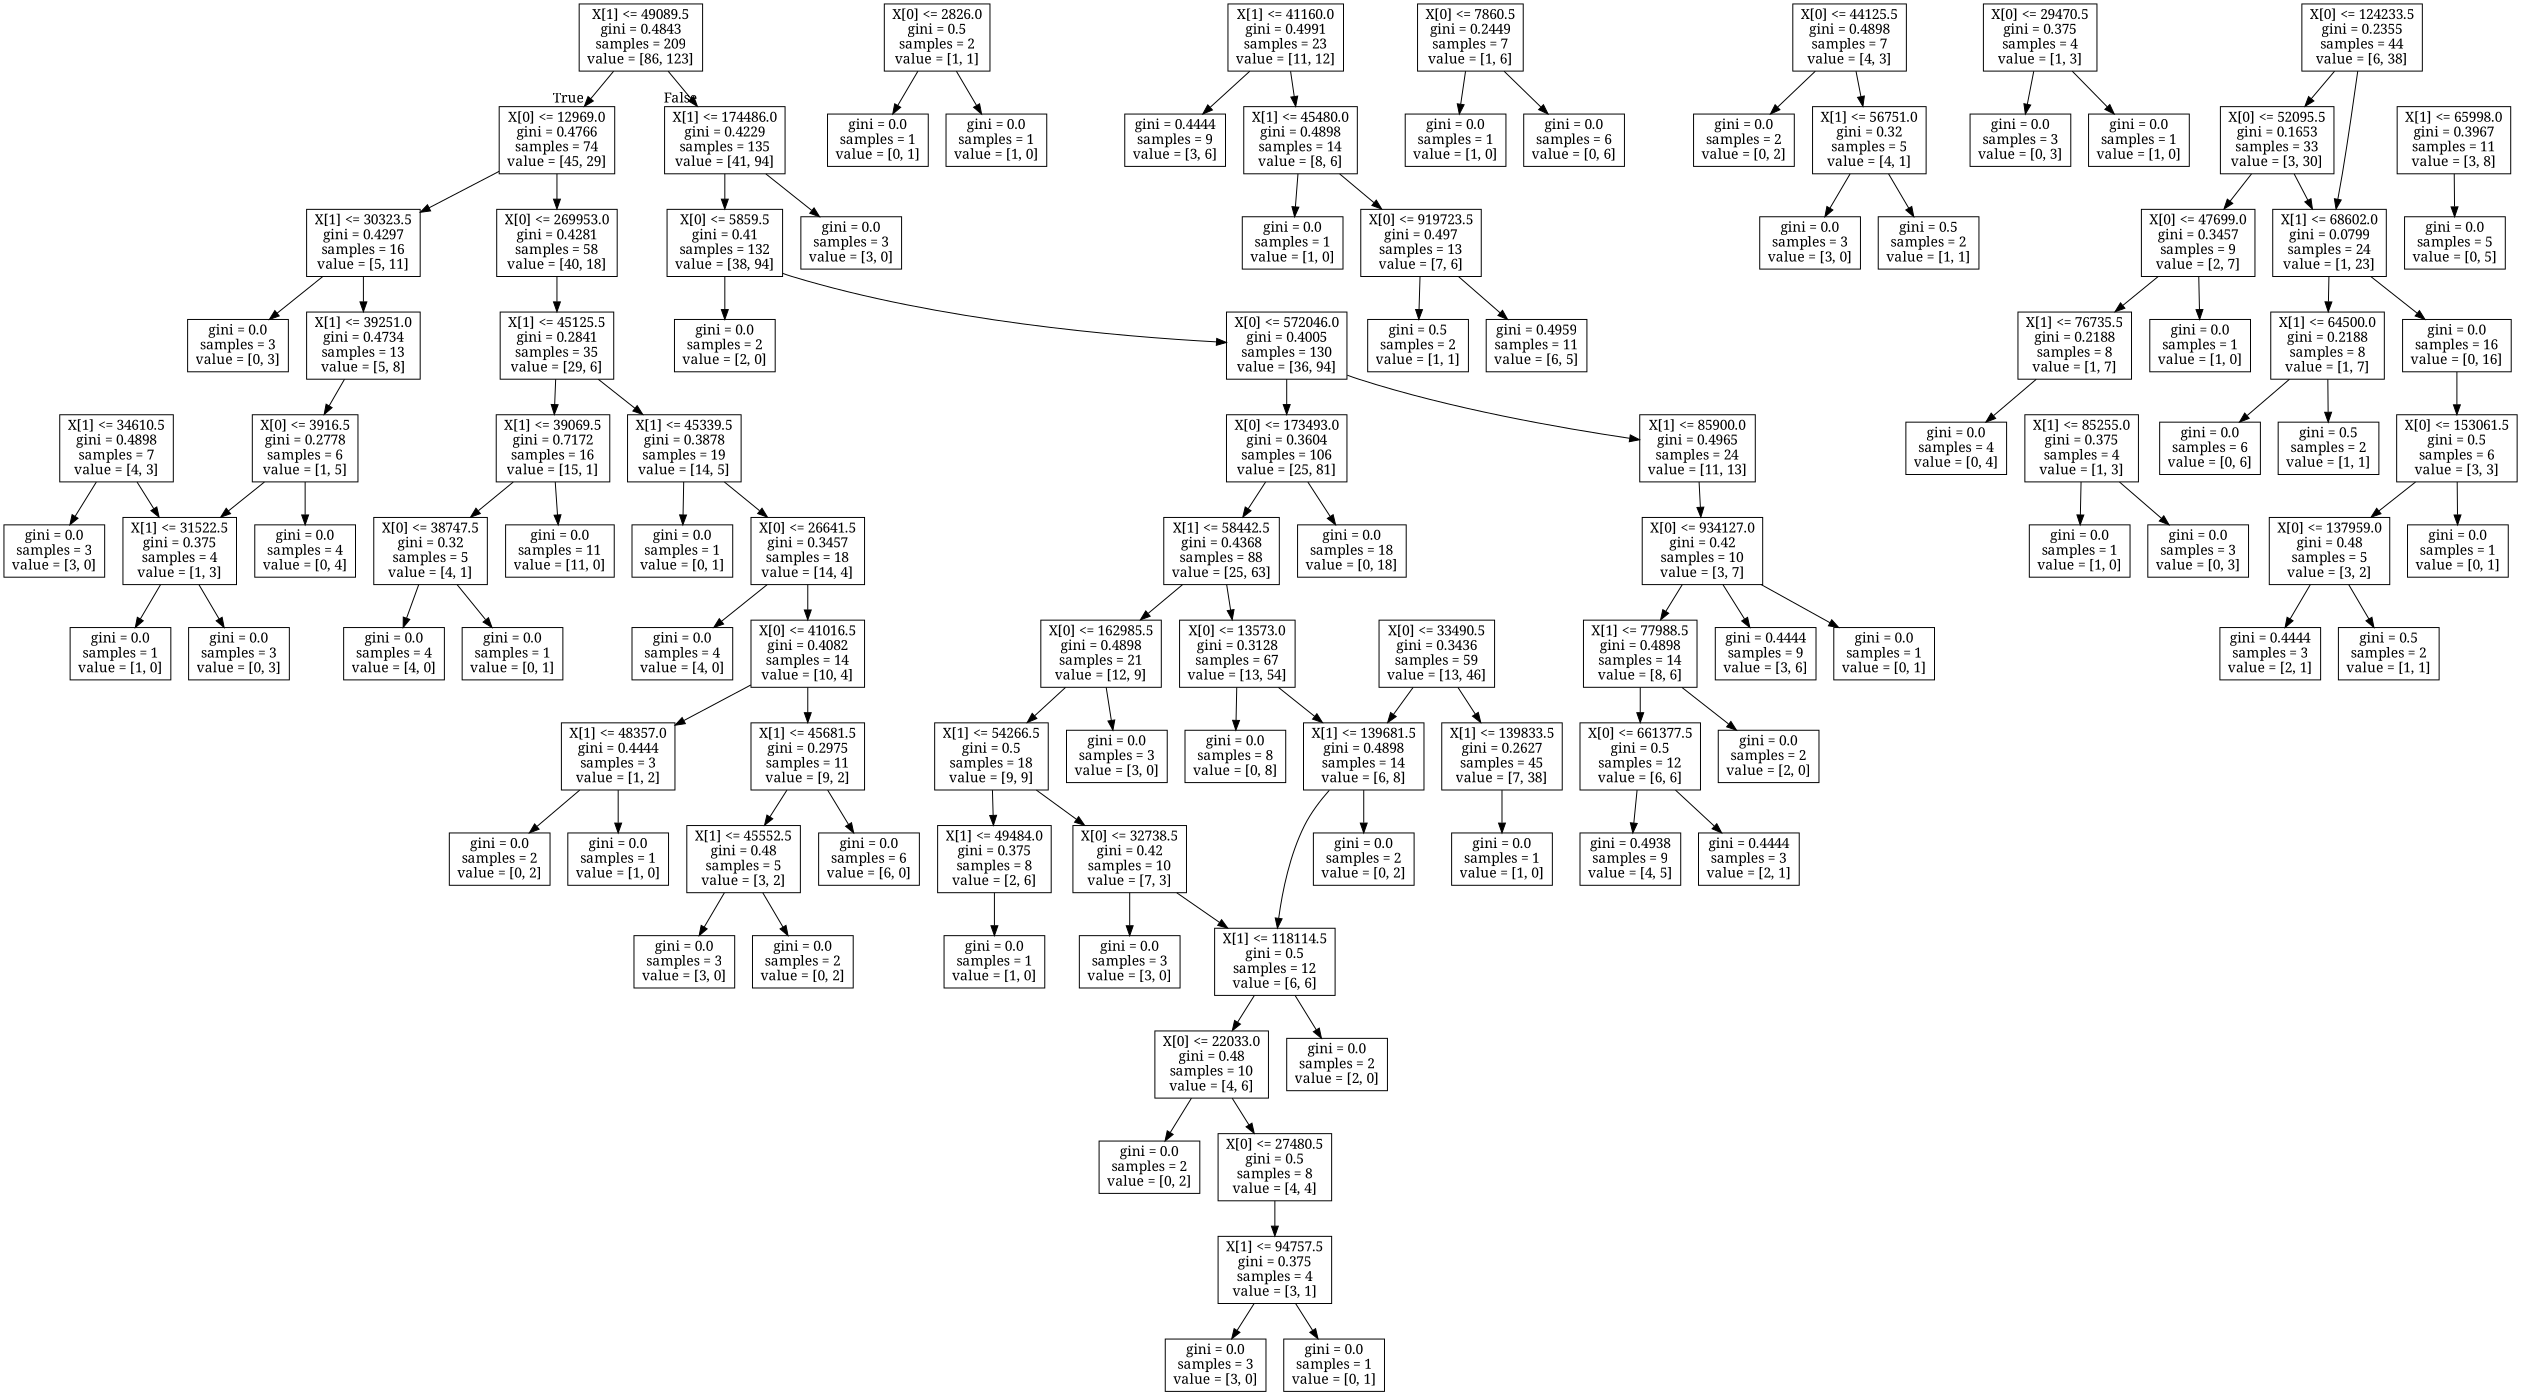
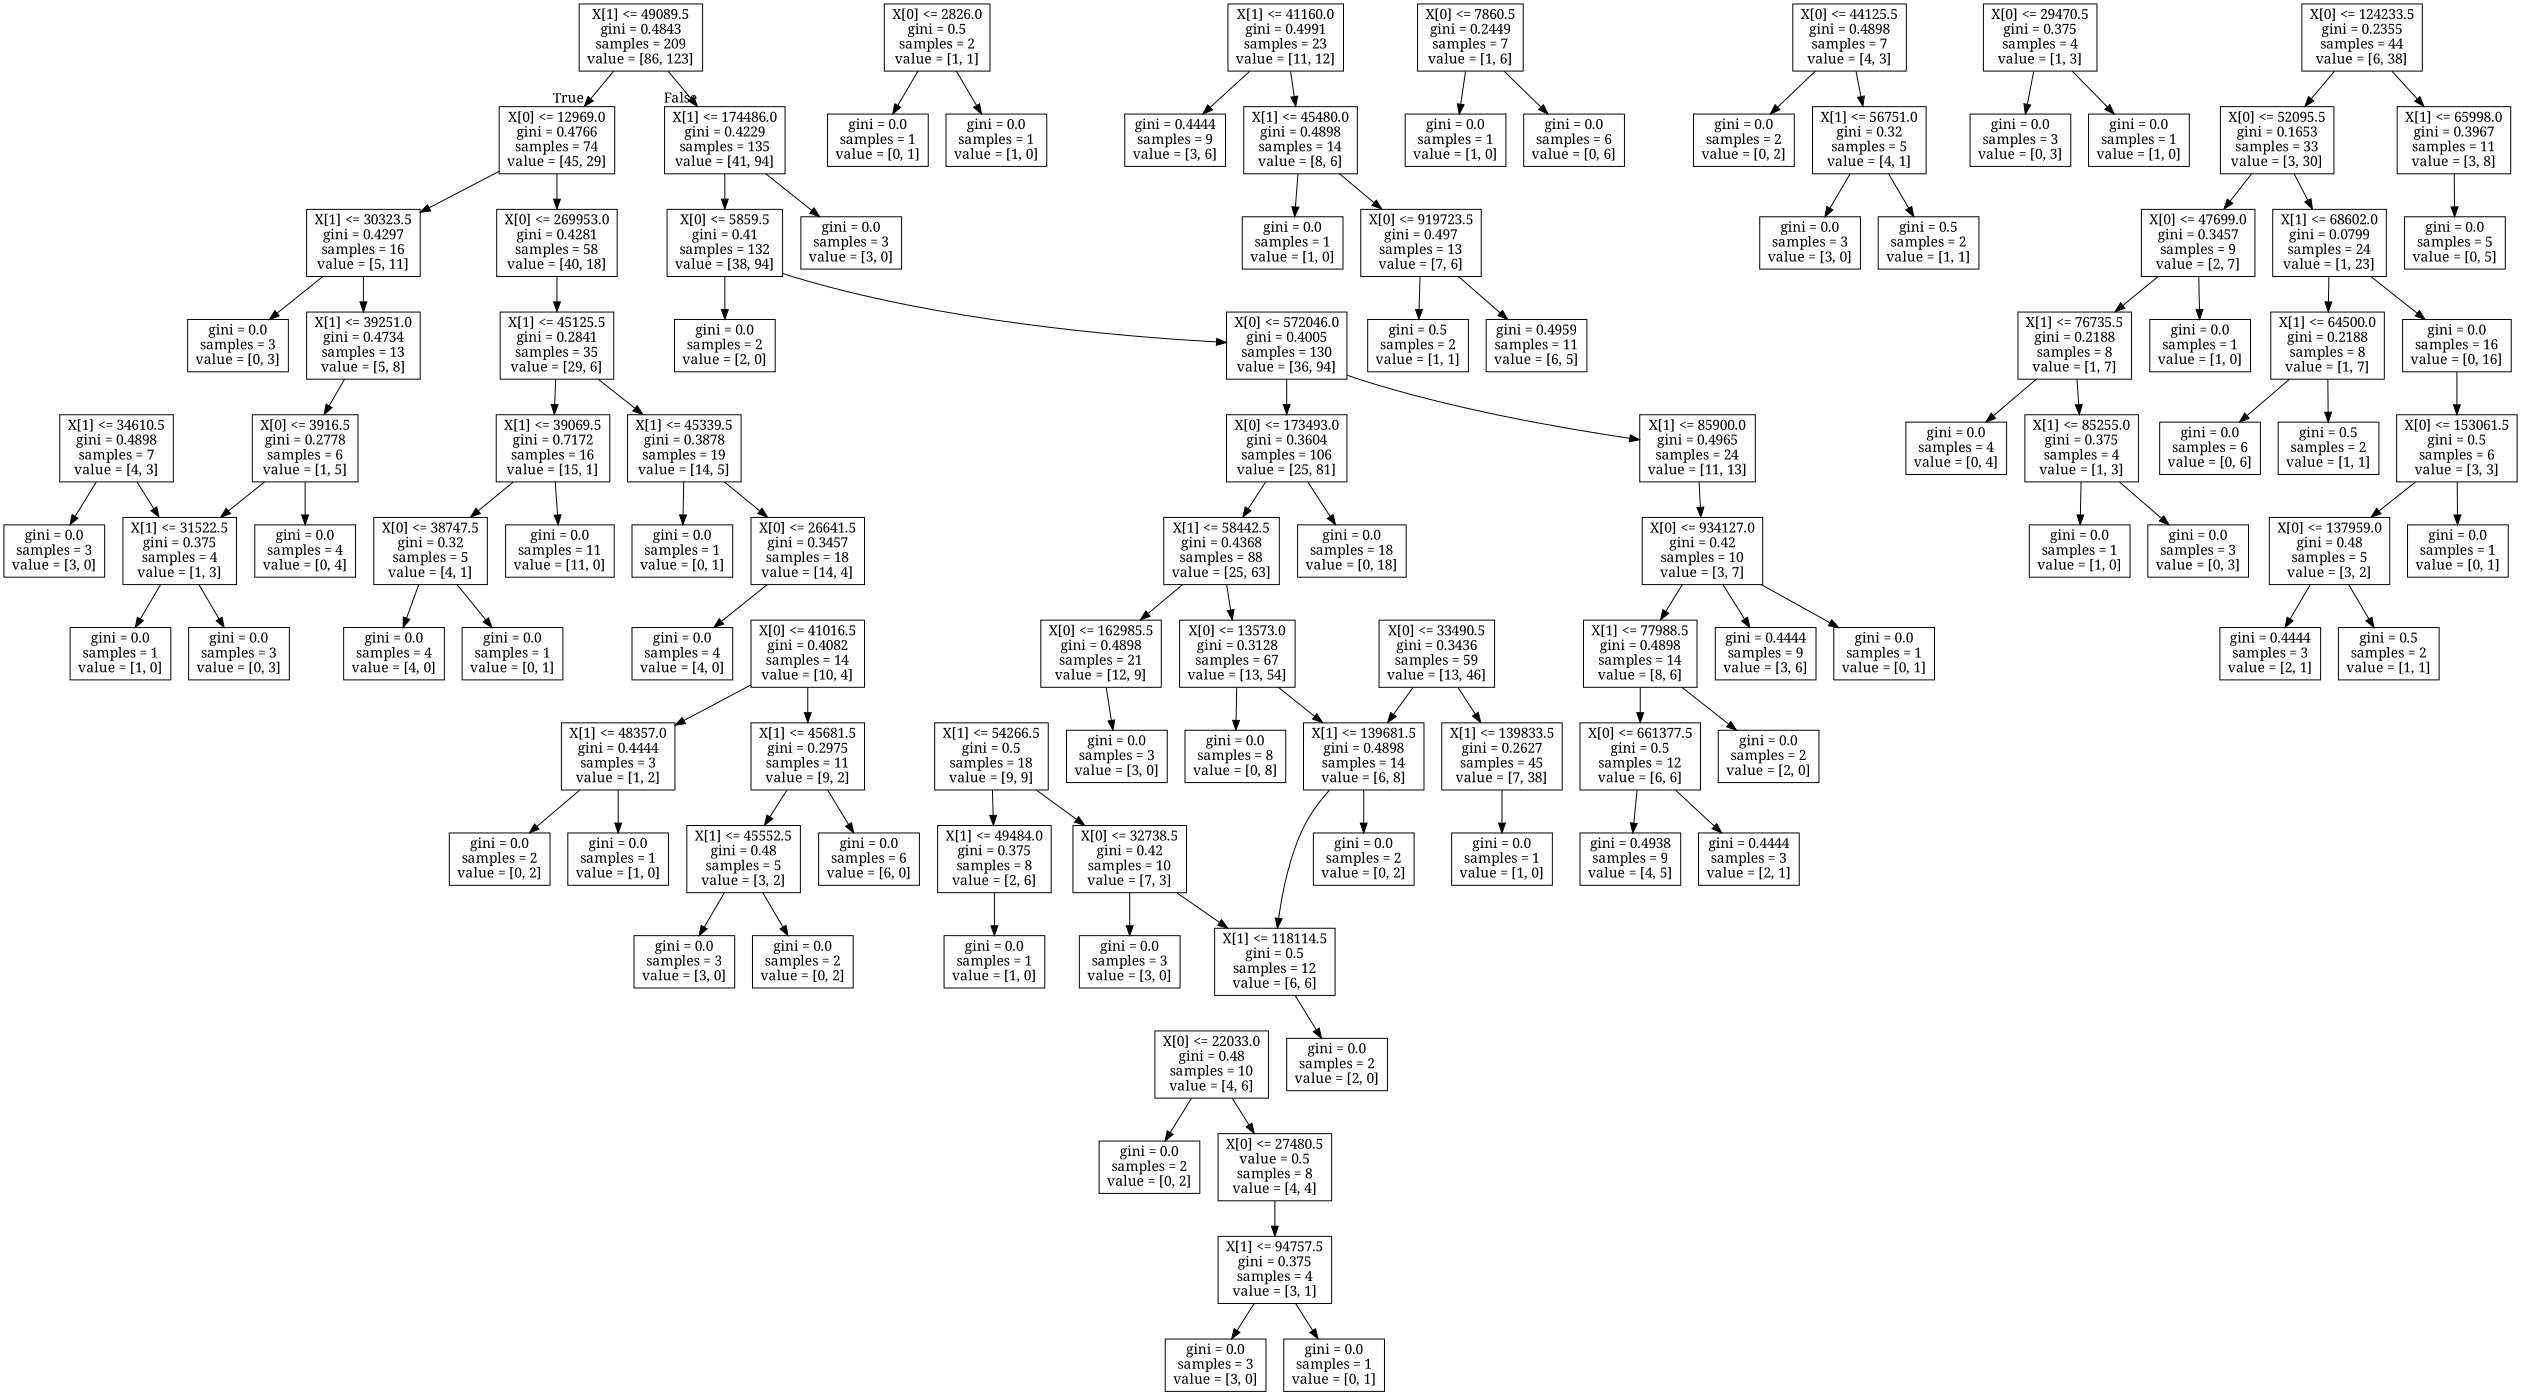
(2348, 135) -> (2404, 85)
none -> (2078, 392)
(808, 597) -> none
(1050, 702) -> none
(1246, 1009) -> none
(1275, 1167) -> (1275, 1167)
